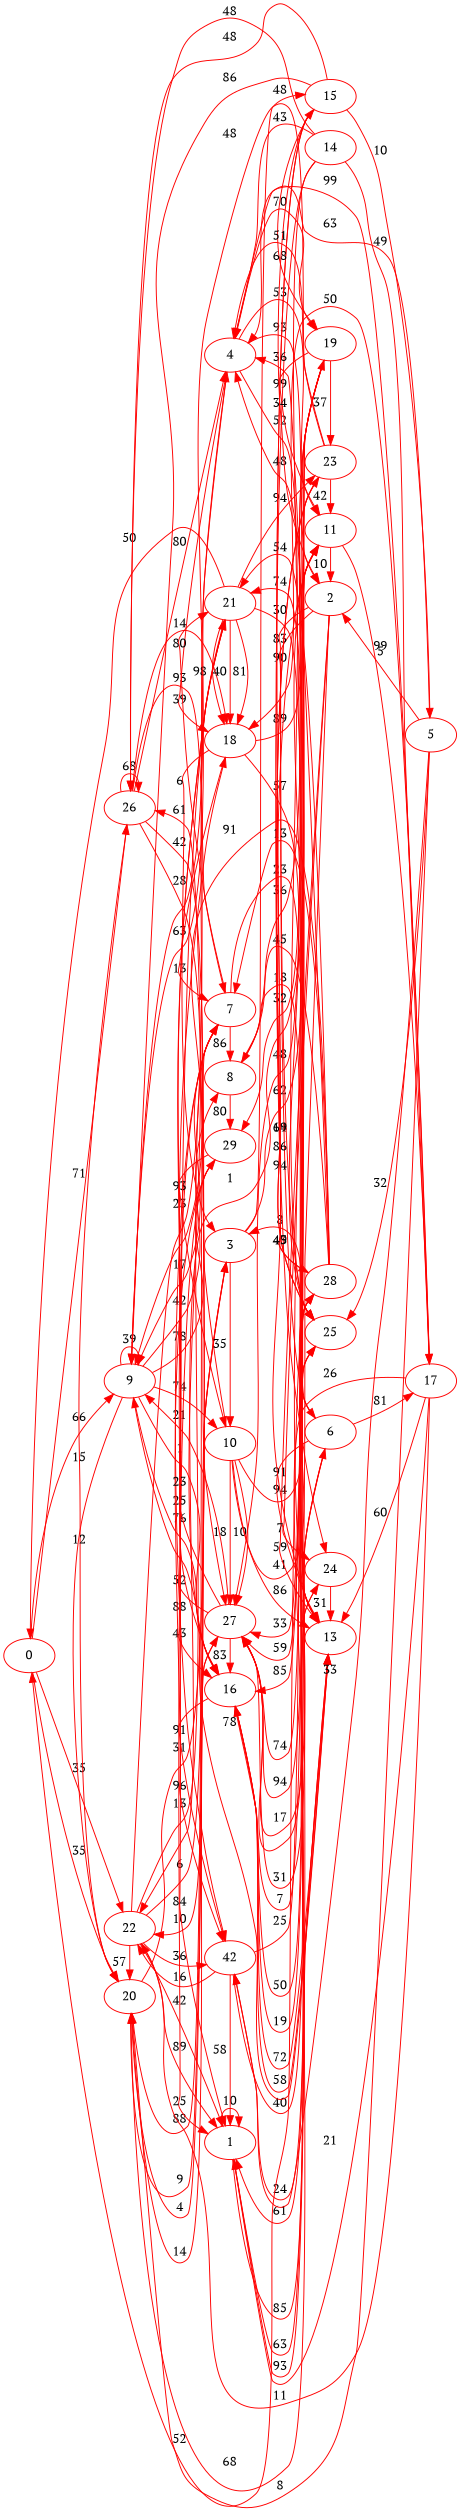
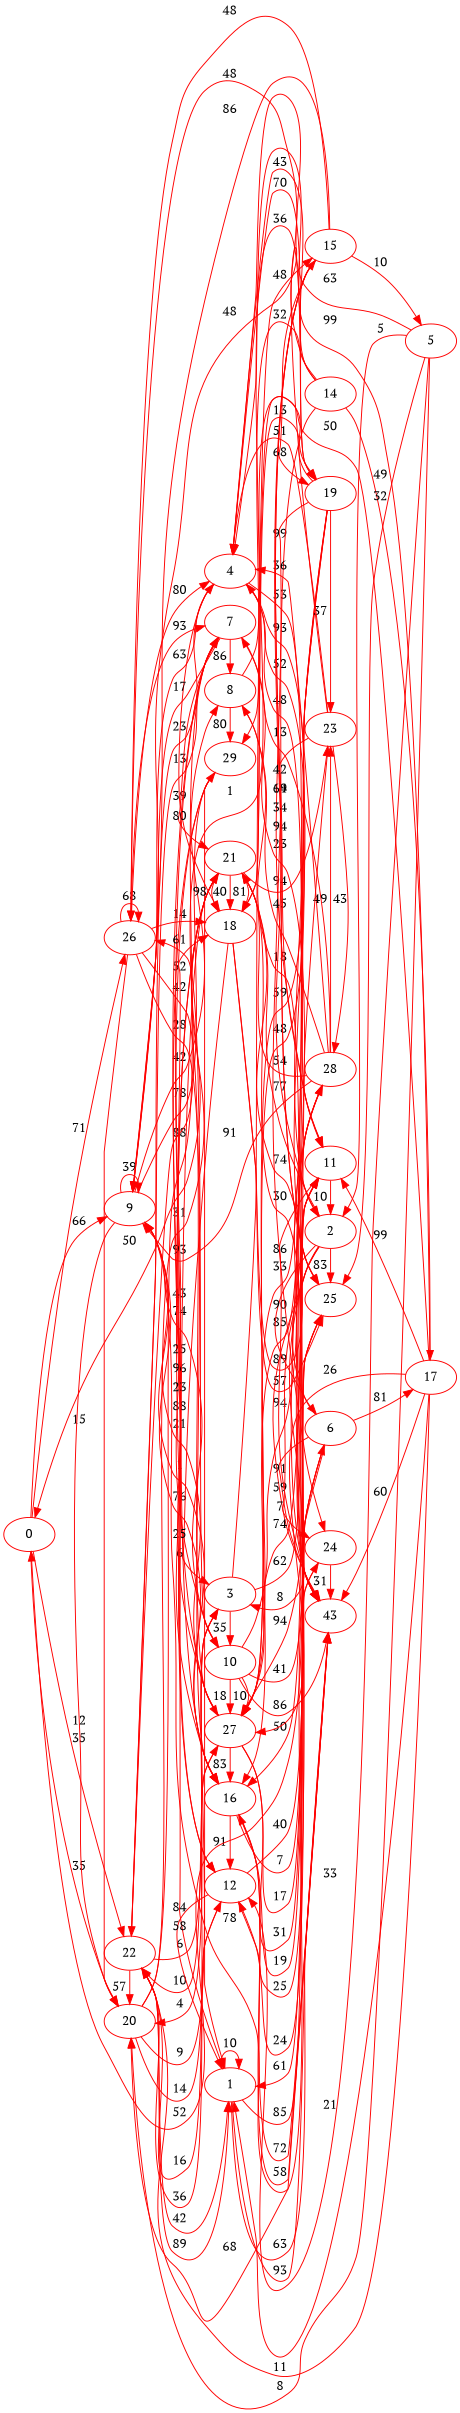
(194, 880) -> (260, 630)
(407, 947) -> (387, 1273)
none -> (281, 1129)
(331, 1638) -> (331, 1616)
(230, 1958) -> (230, 1886)
